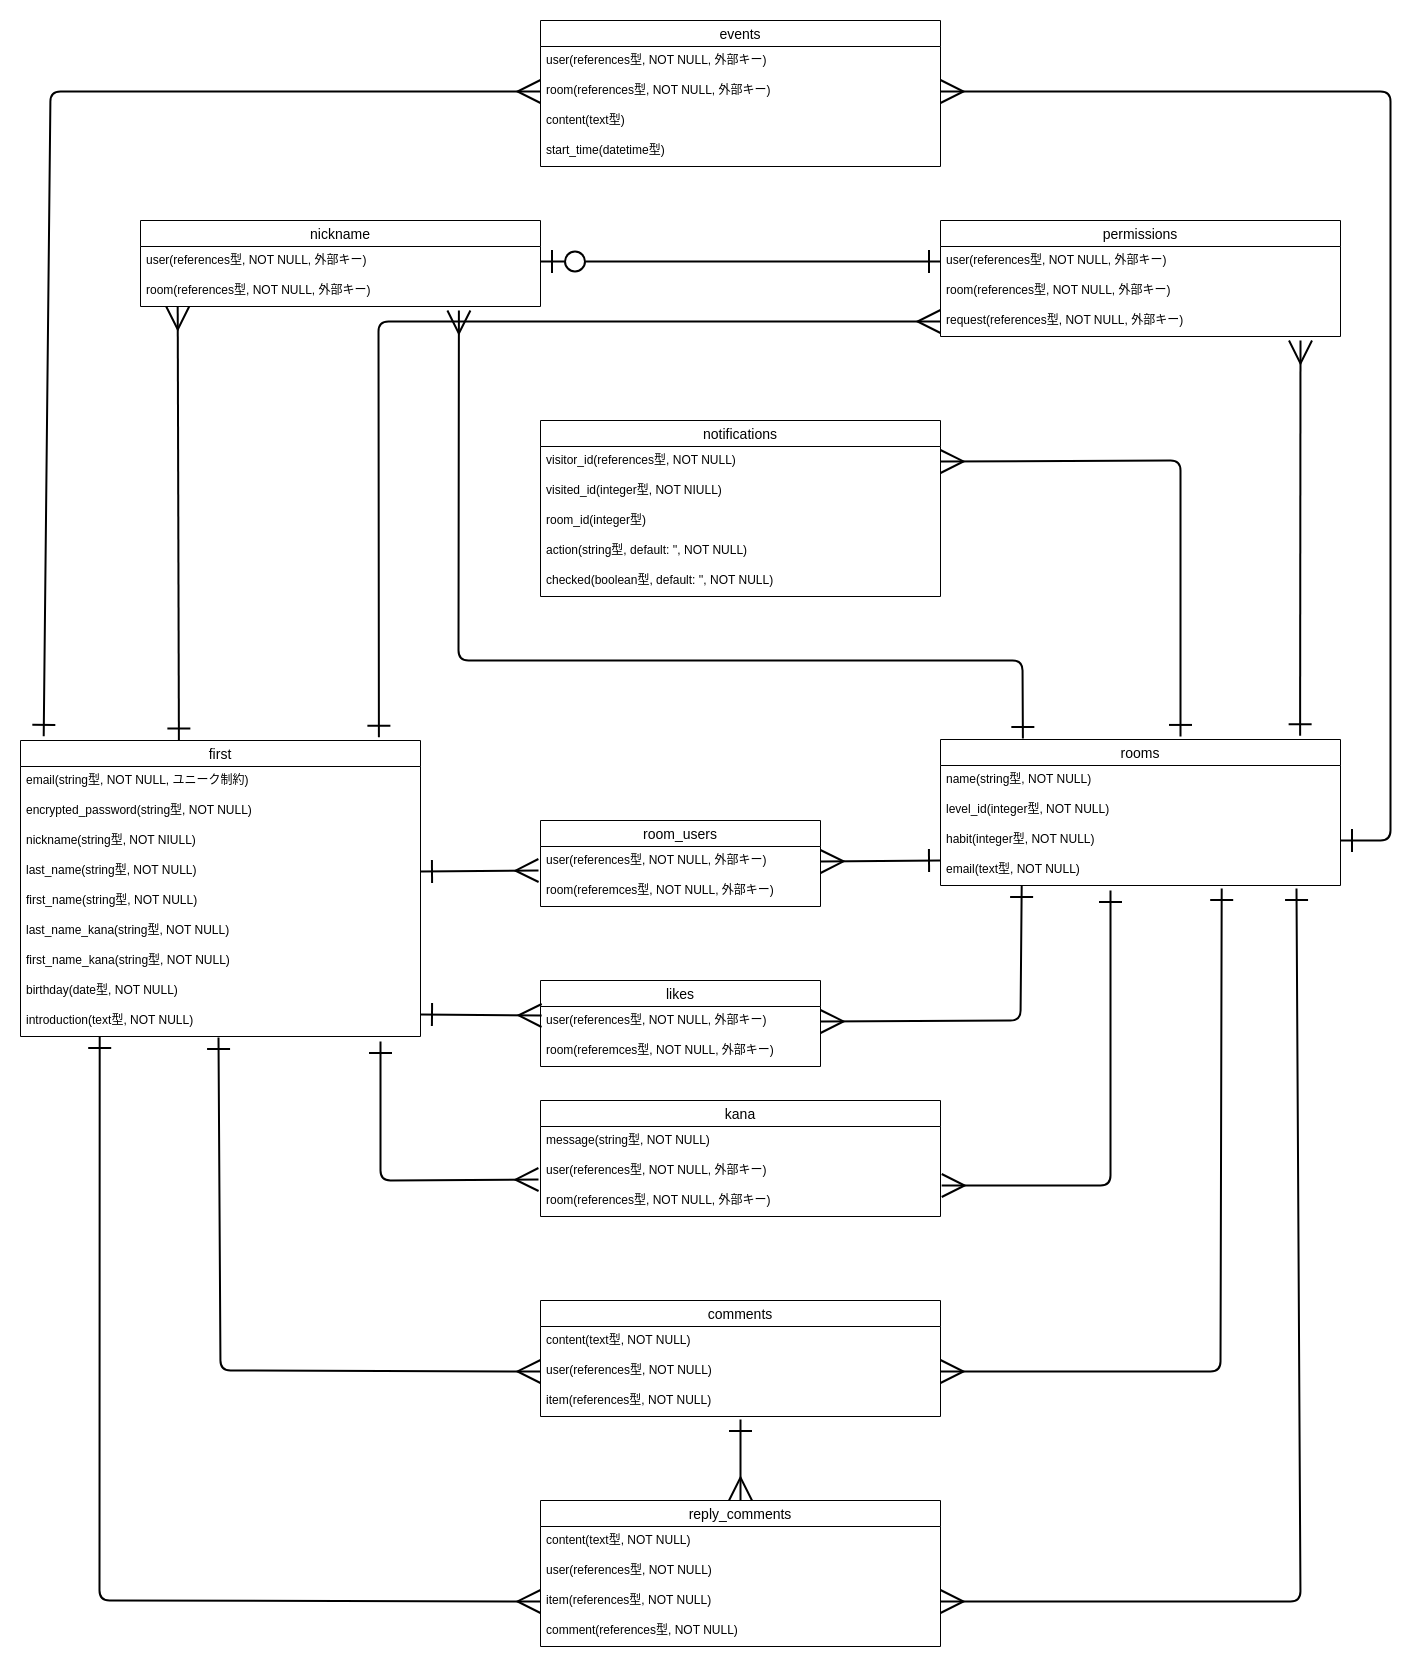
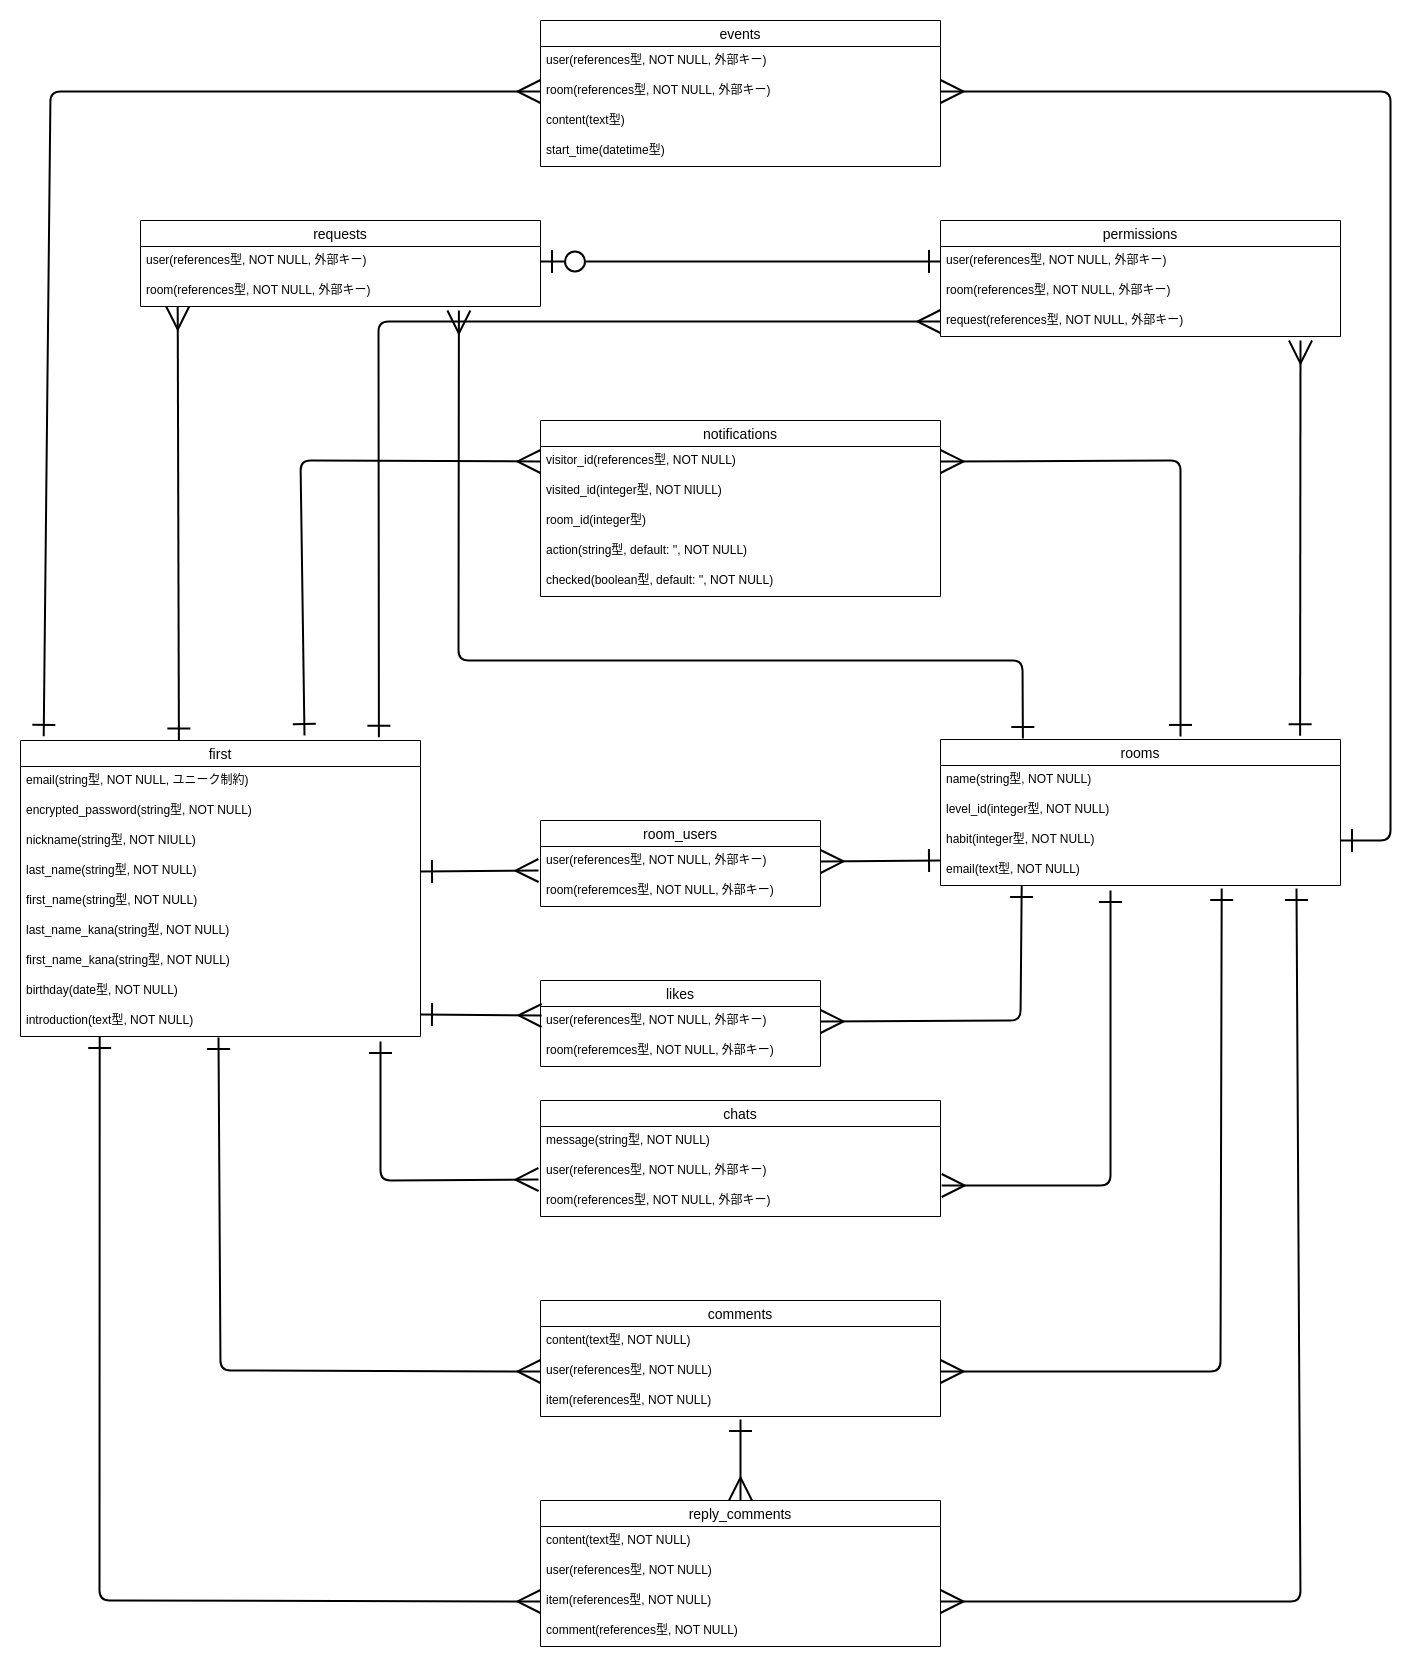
(340, 234) -> (340, 234)
none -> (301, 484)
(740, 1114) -> (740, 1114)
